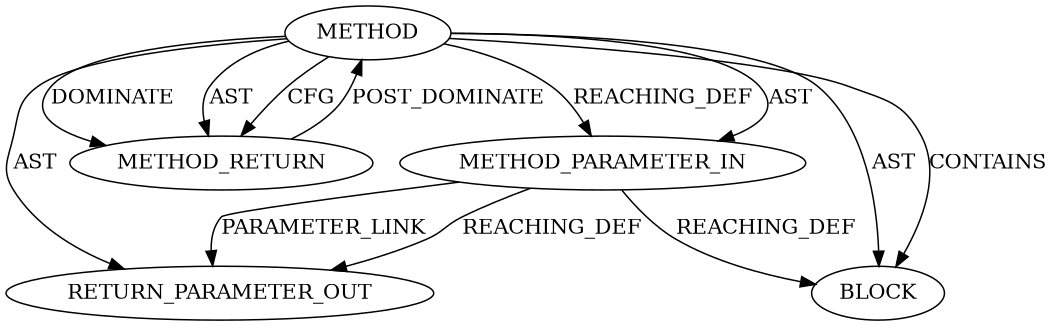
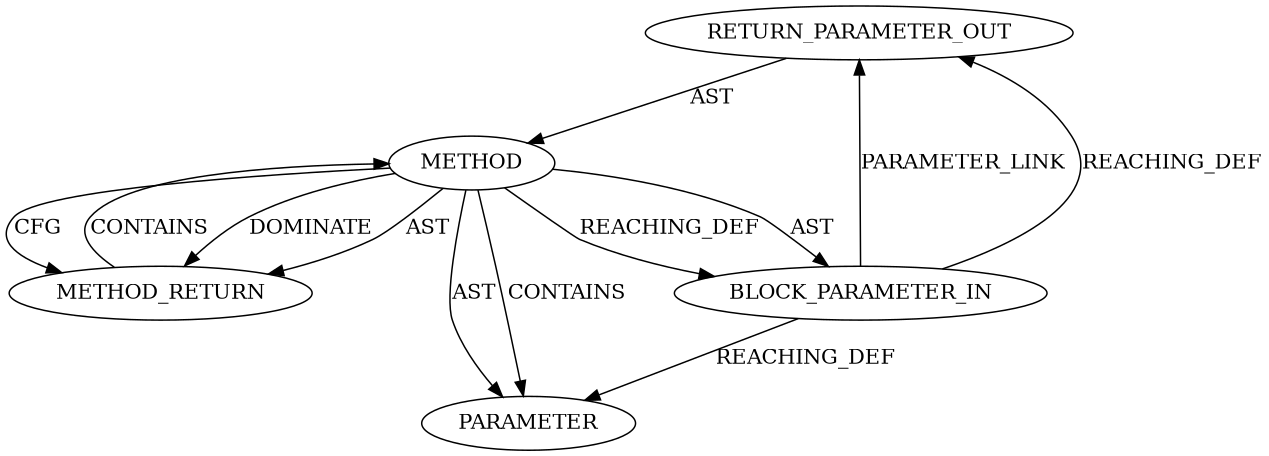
(36, 88) -> (664, 98)
(449, 98) -> (149, 228)
(603, 163) -> (861, 293)
(878, 293) -> (529, 423)
